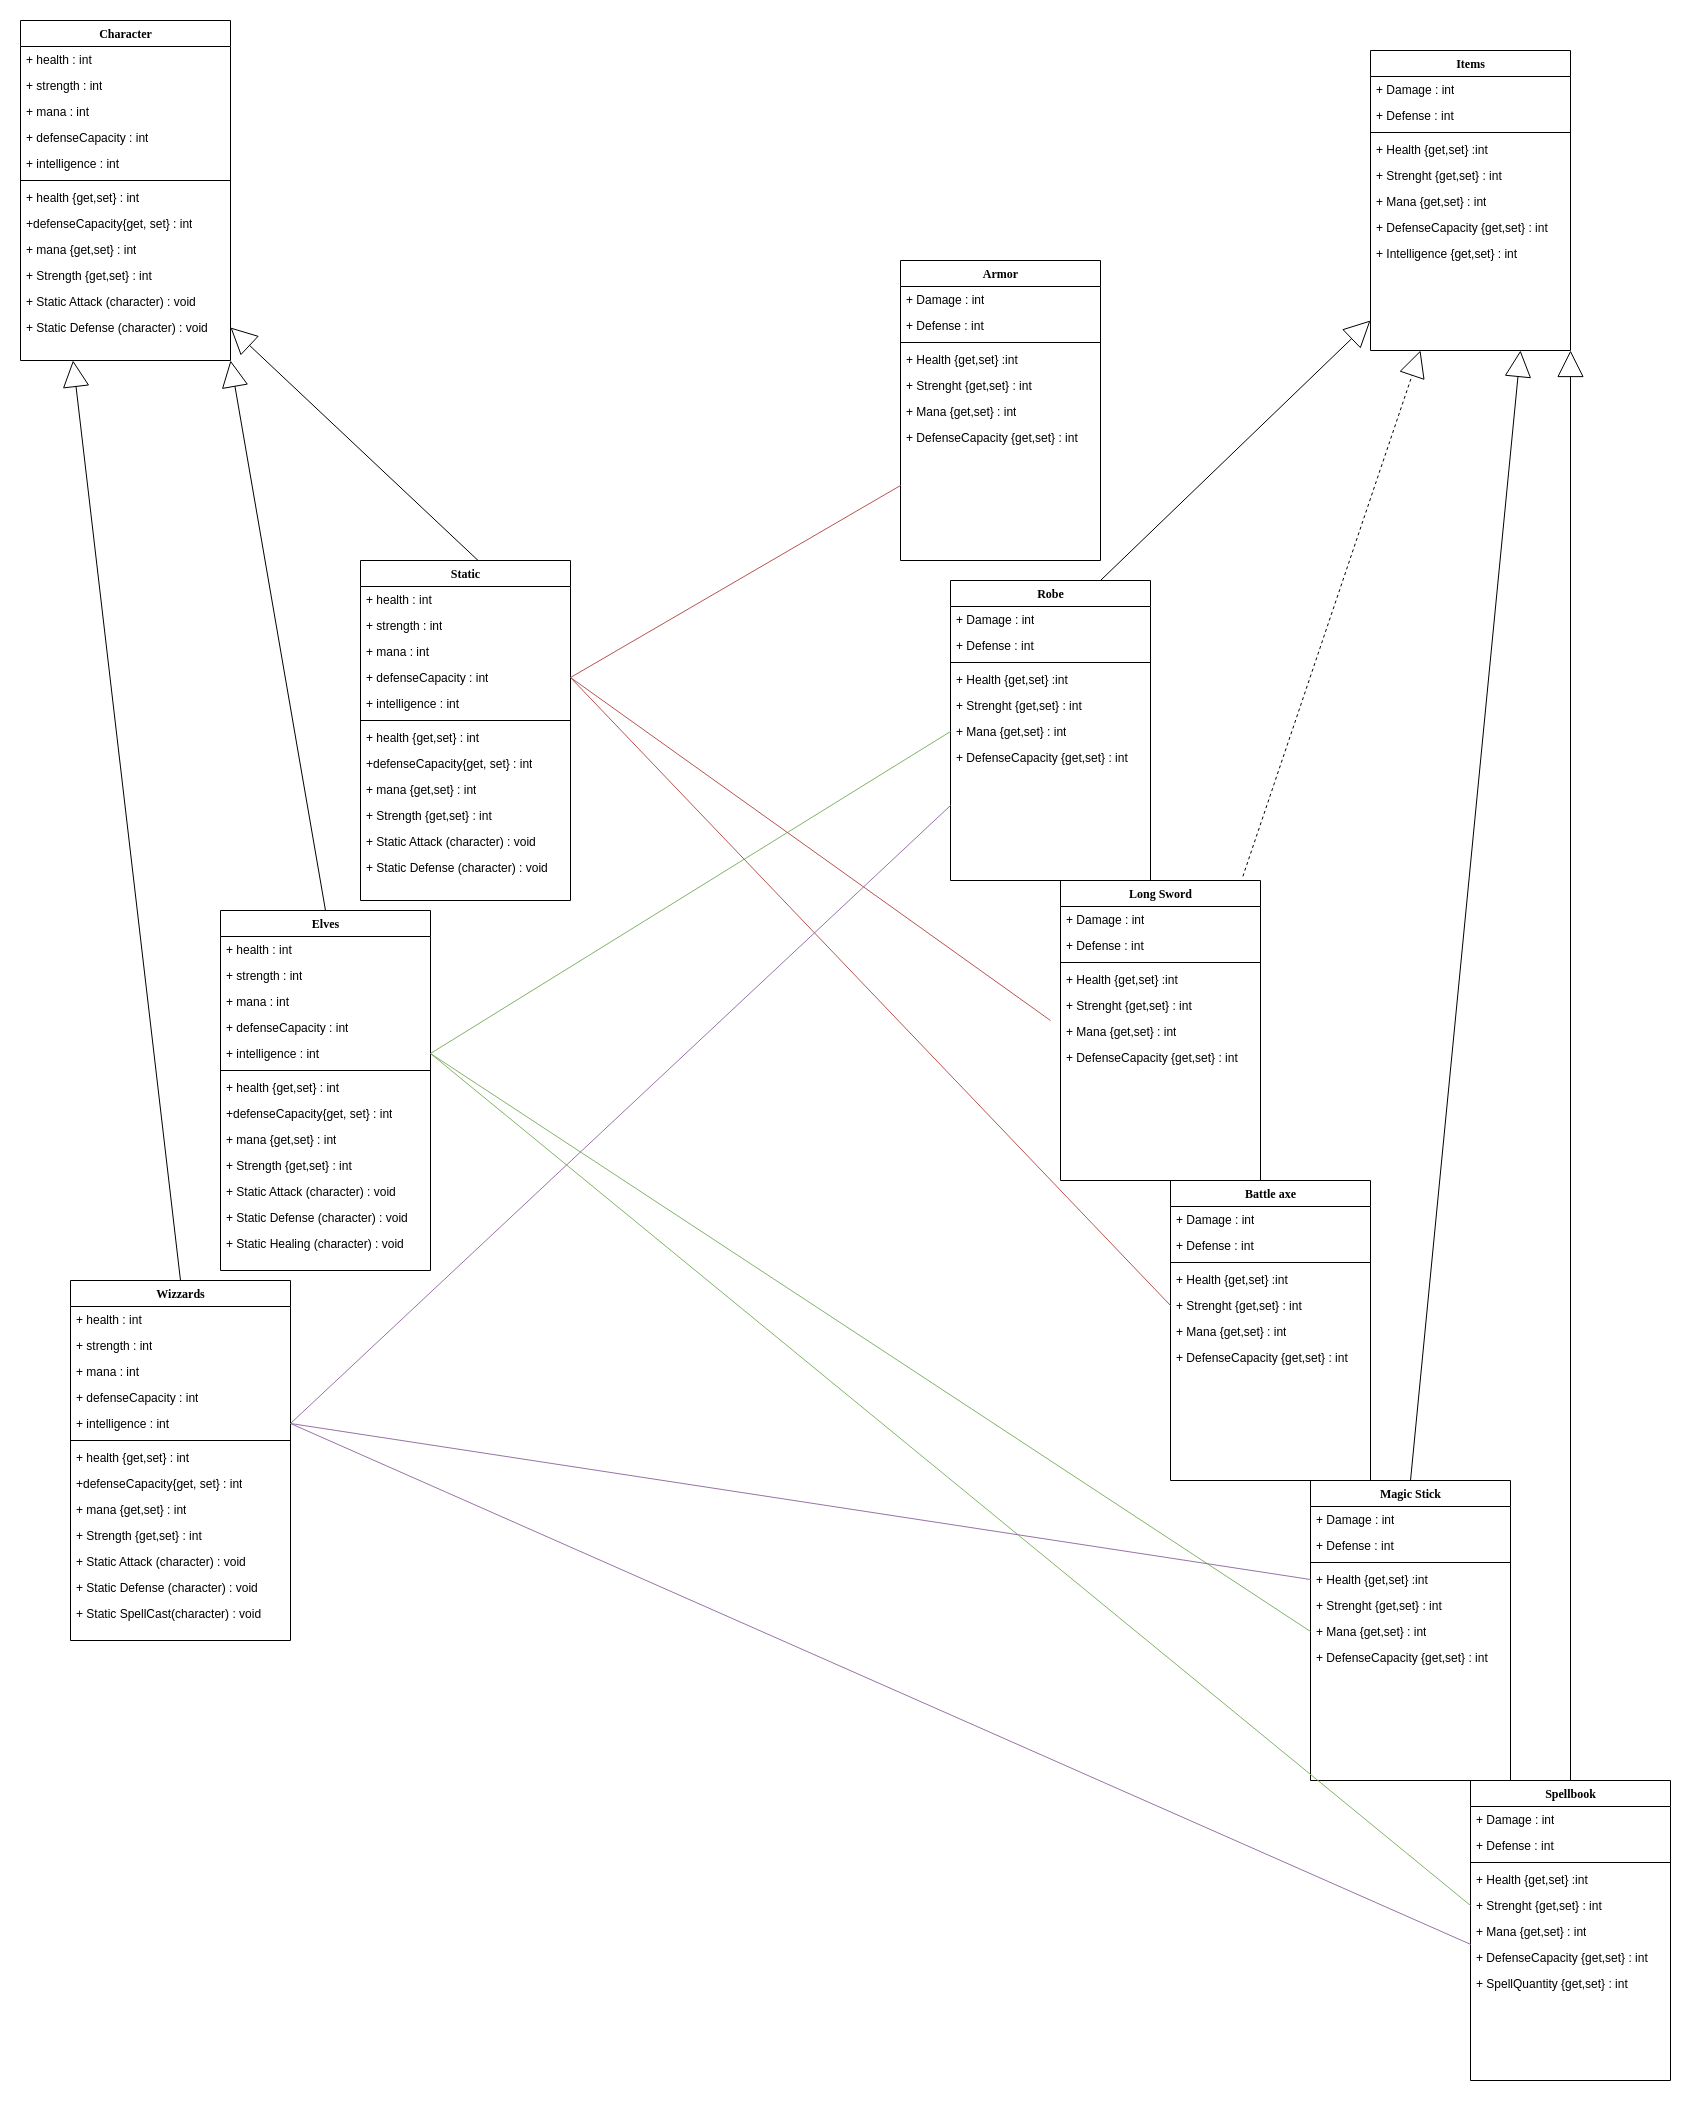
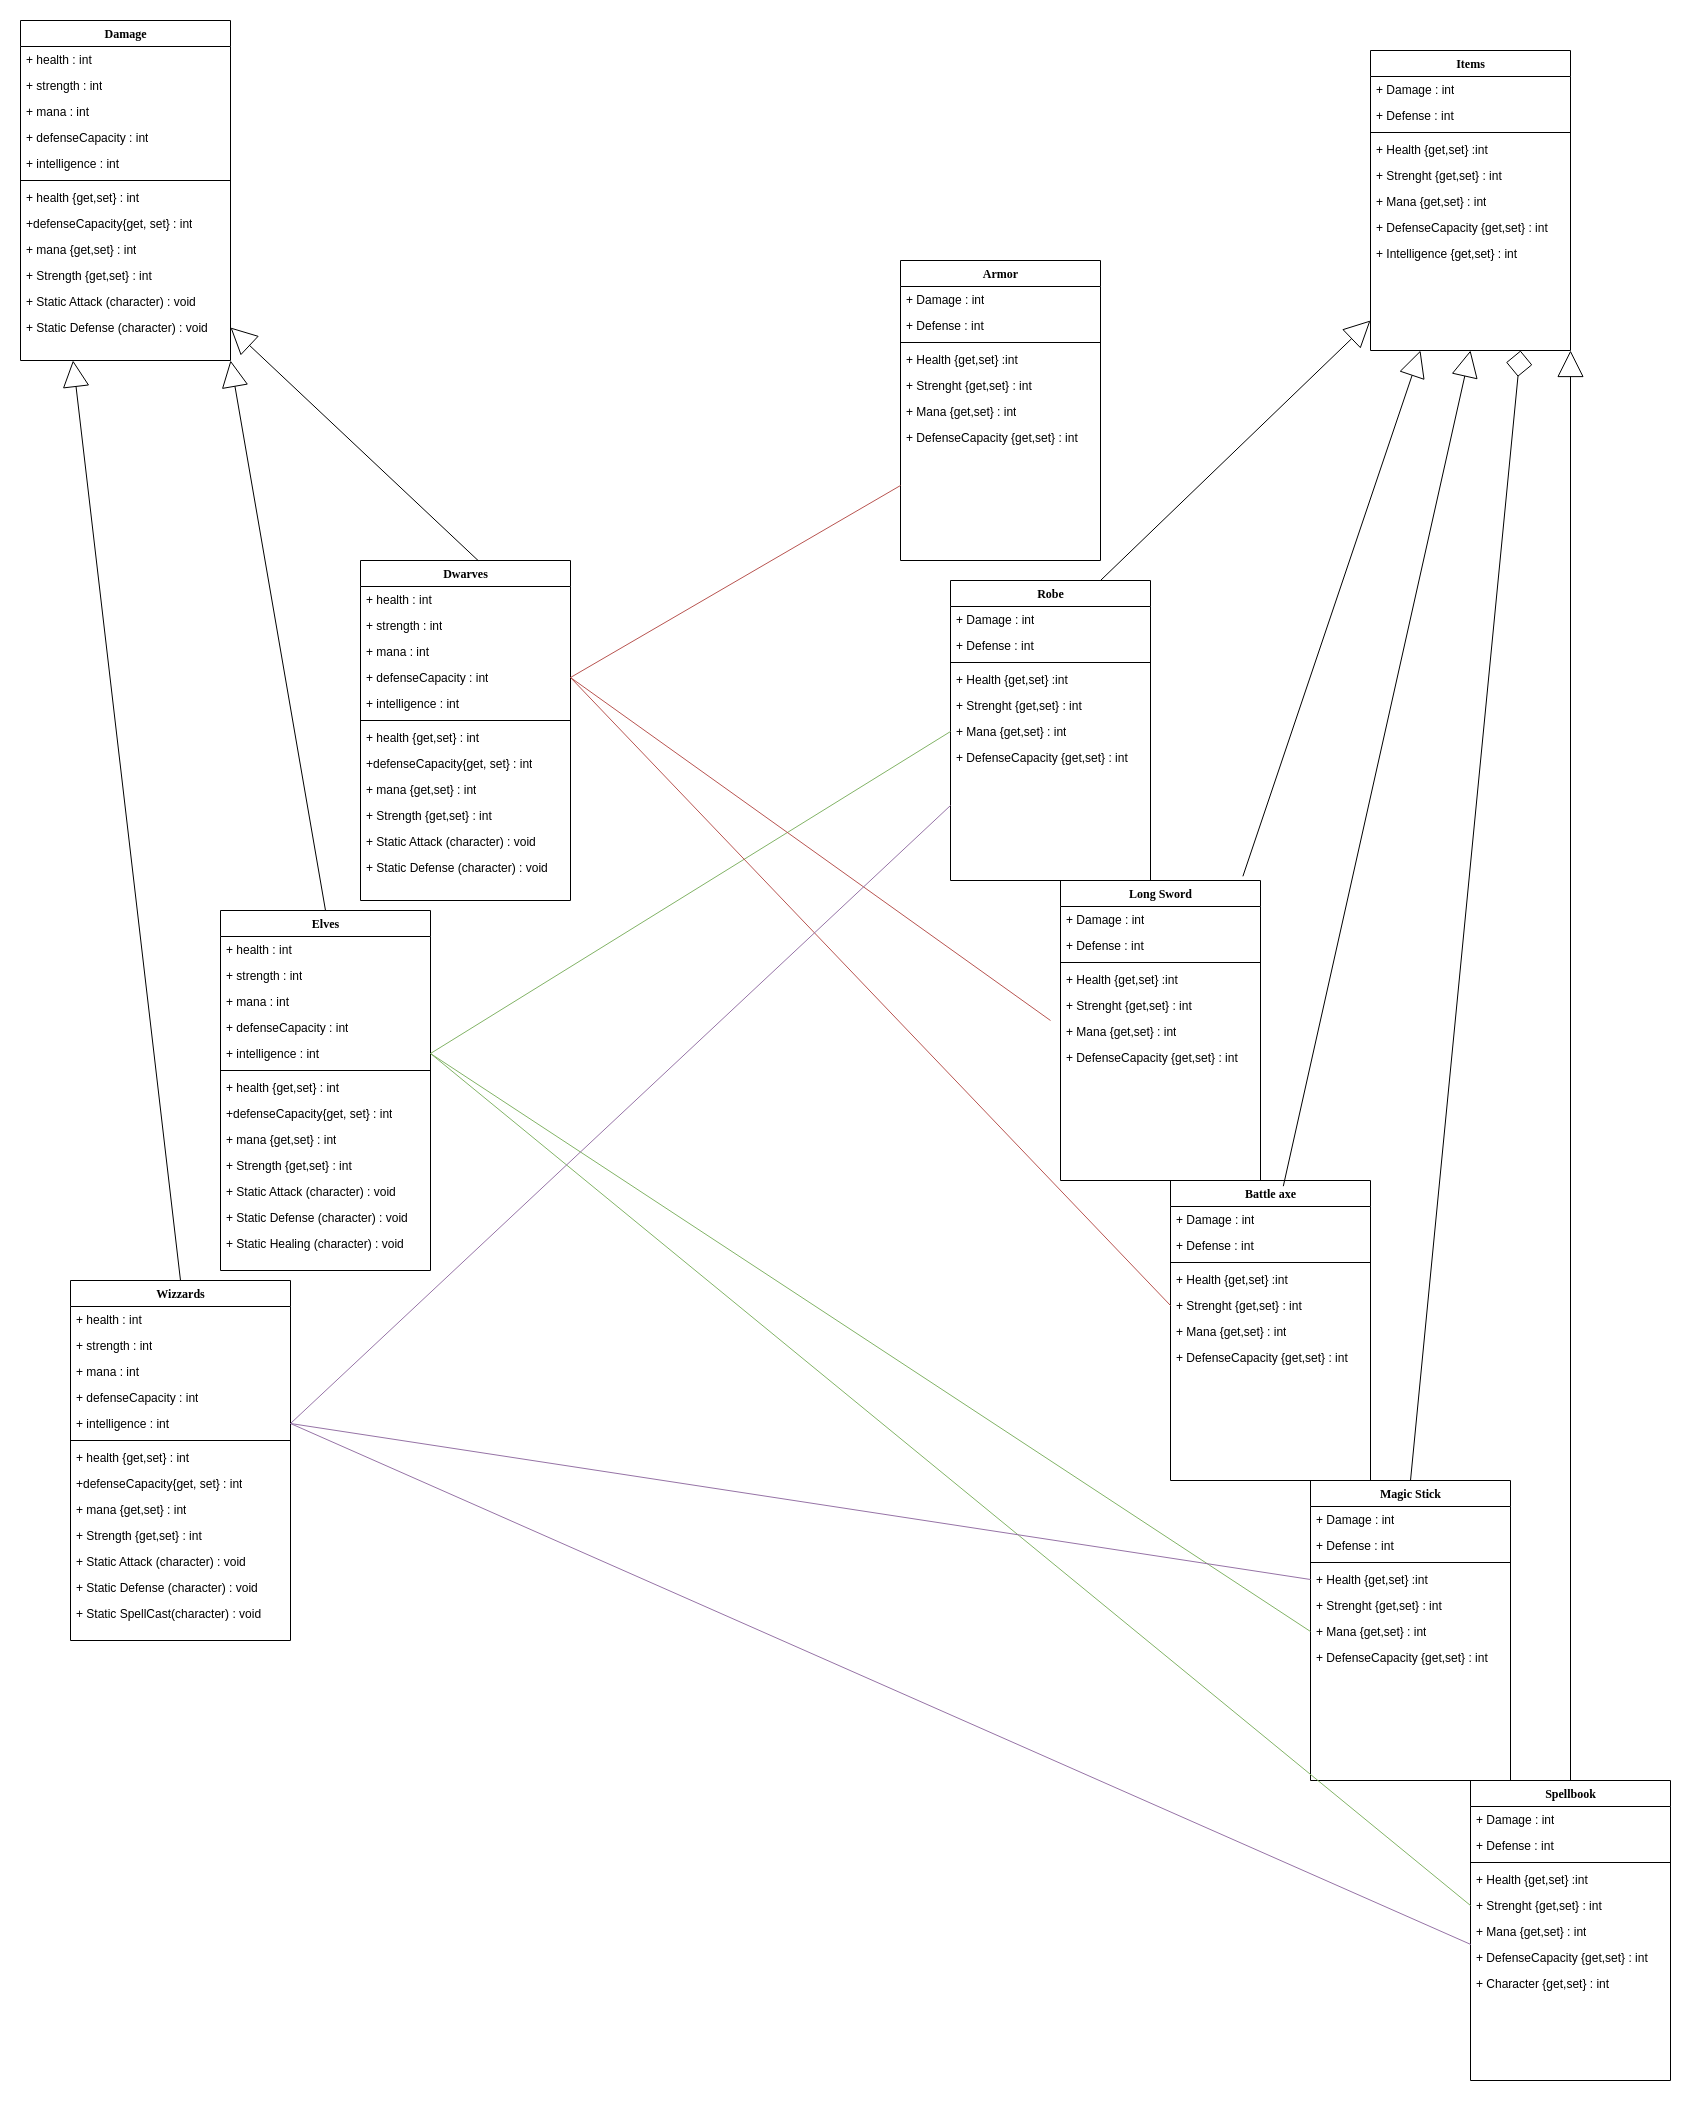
(126, 35) -> (126, 35)
(1518, 377) -> (1518, 377)
(466, 575) -> (466, 575)
(1328, 625) -> (1328, 625)
none -> (1374, 781)
(1565, 1985) -> (1556, 1985)
